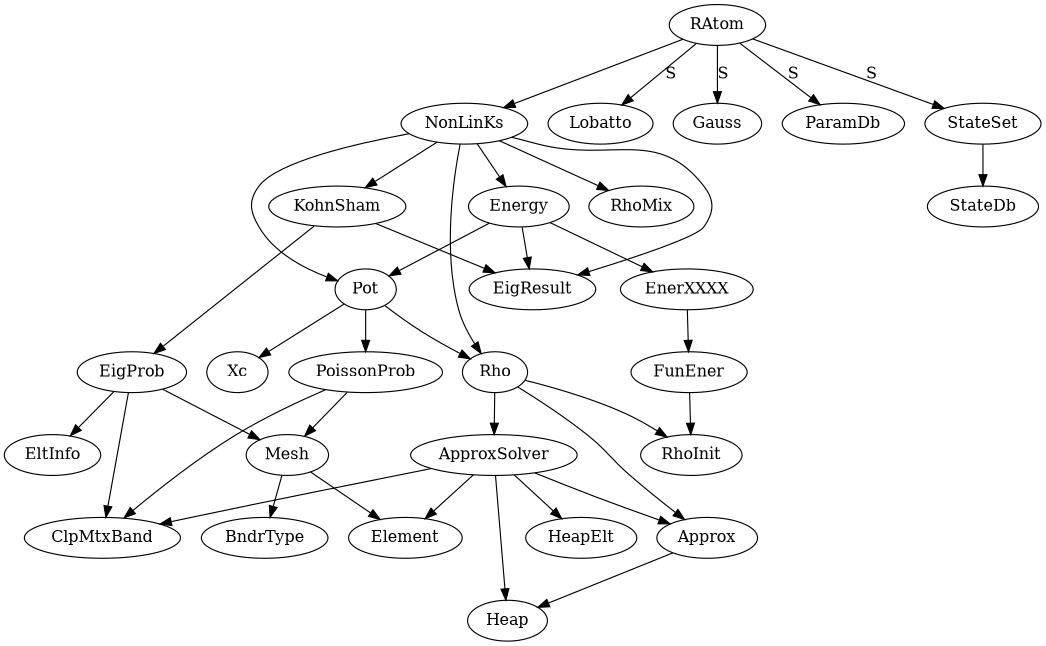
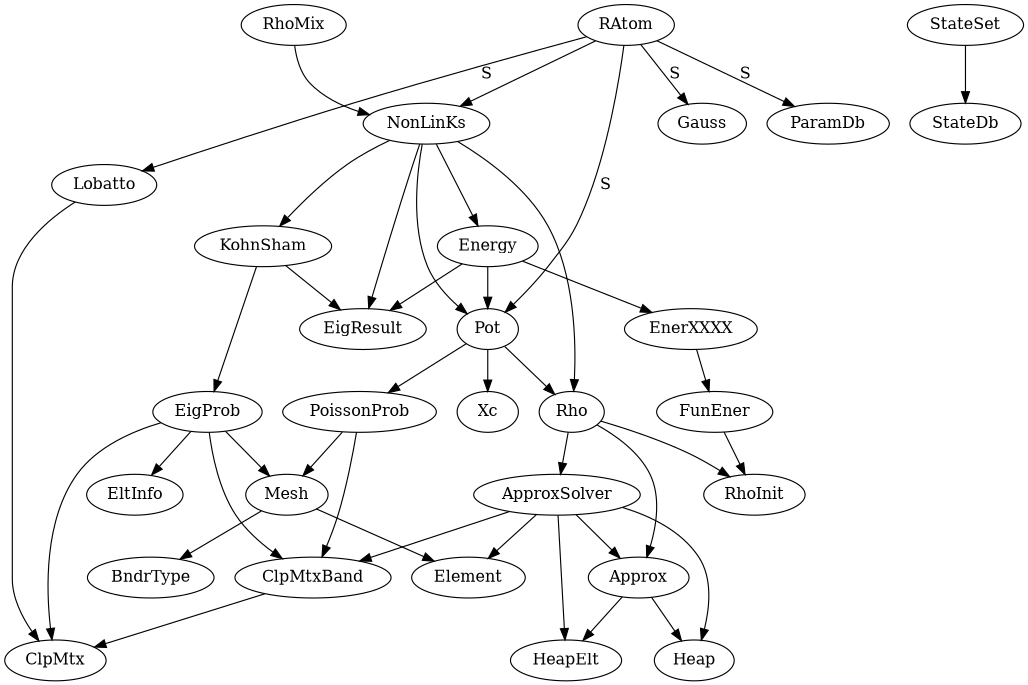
(843, 72) -> (593, 186)
(549, 163) -> (316, 88)
none -> (606, 615)
none -> (55, 660)
